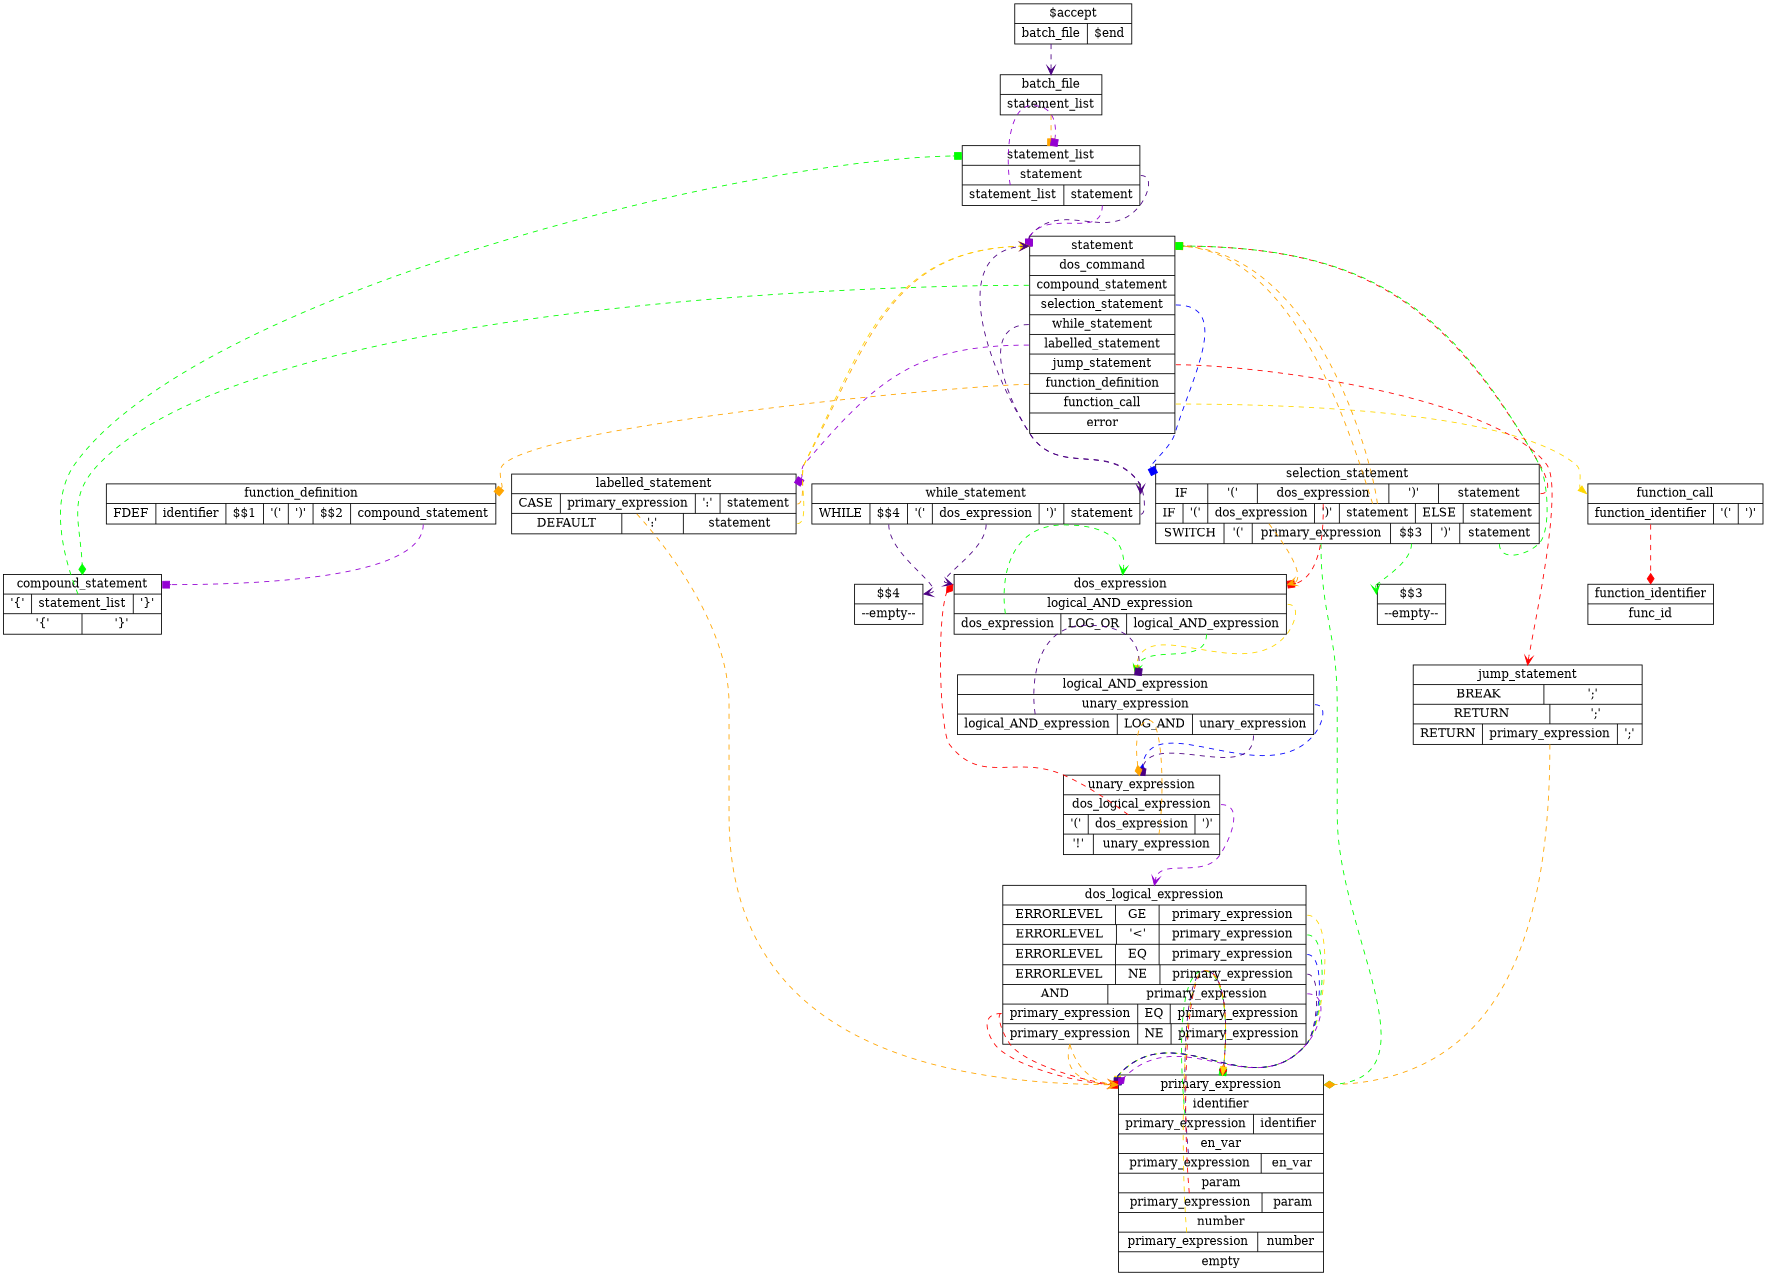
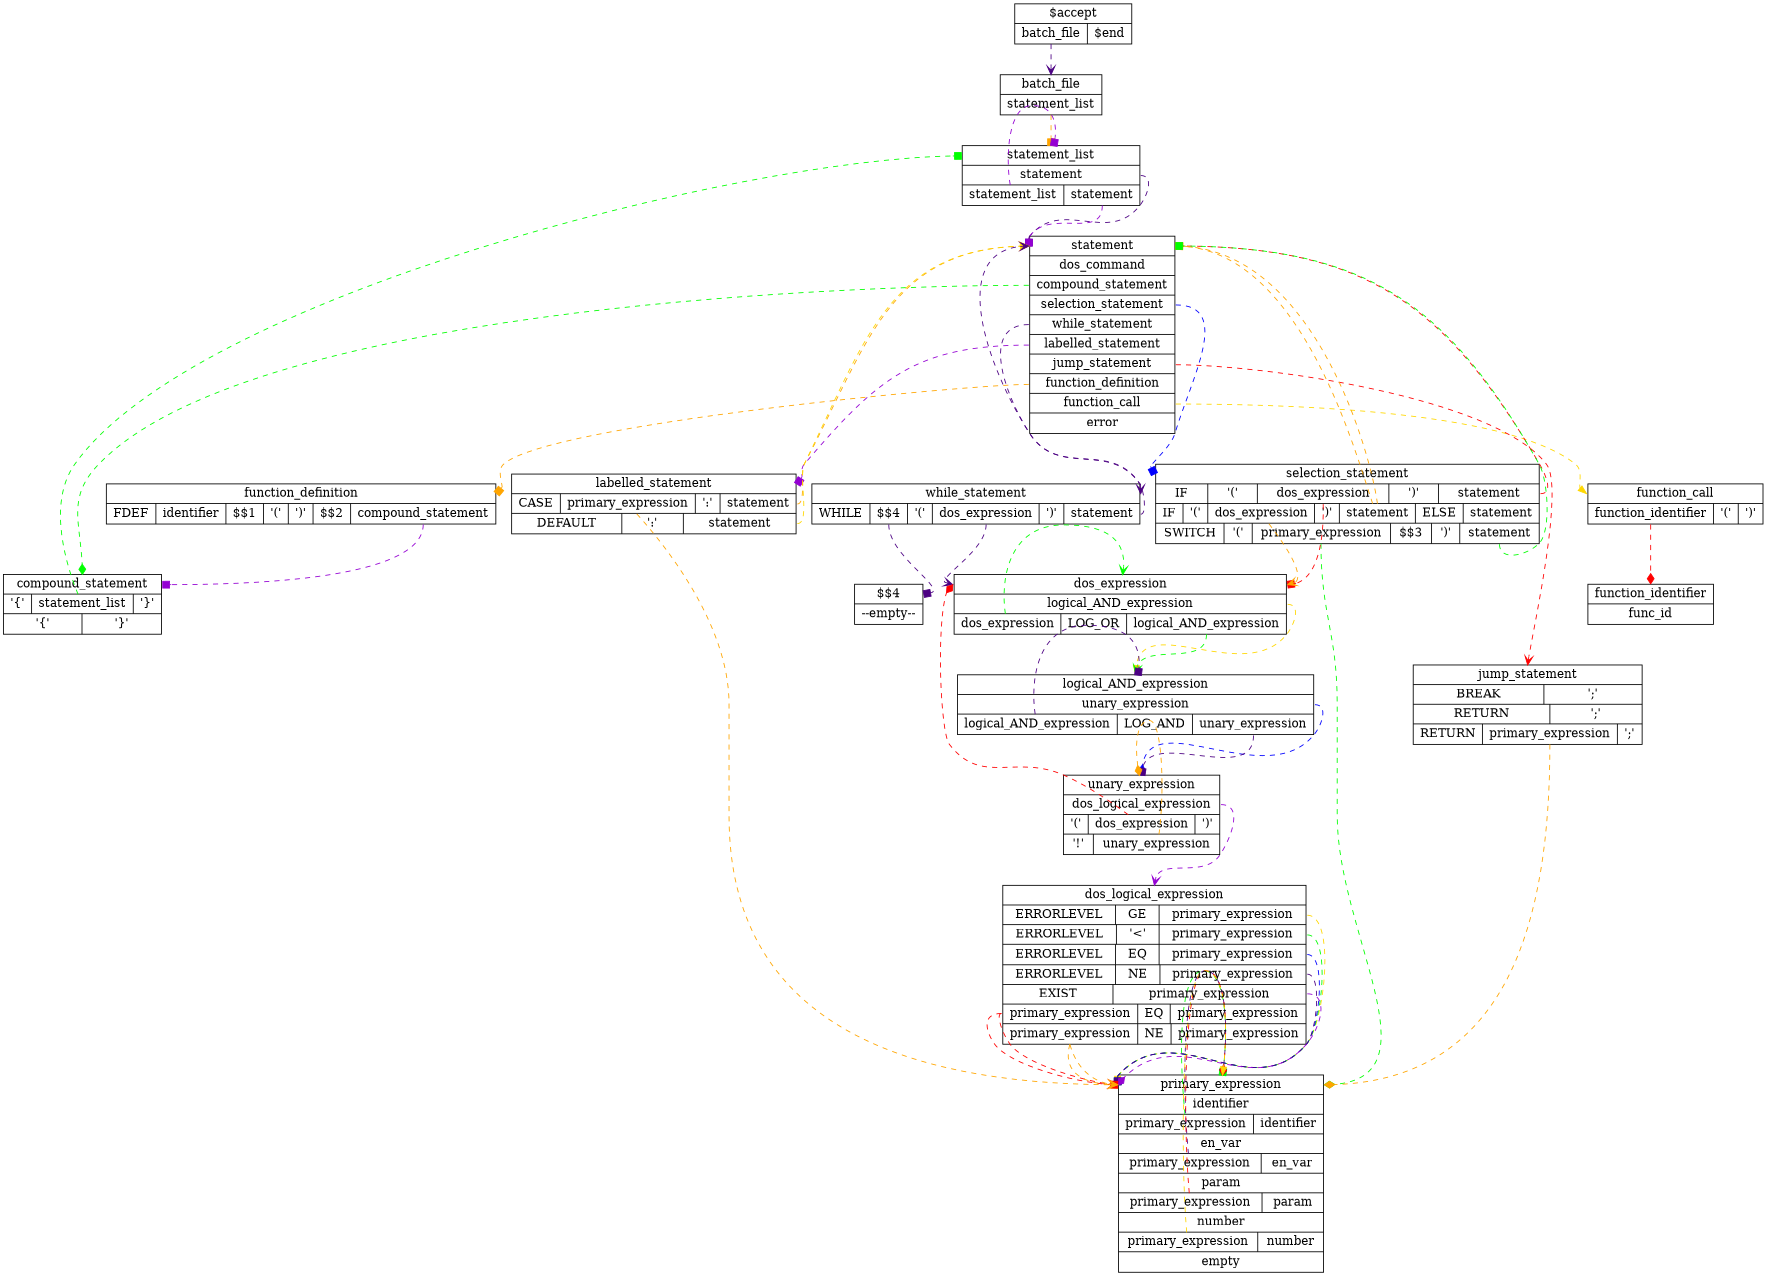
(908, 561) -> (908, 561)
(1412, 604) -> none
(1055, 994) -> (1058, 994)
